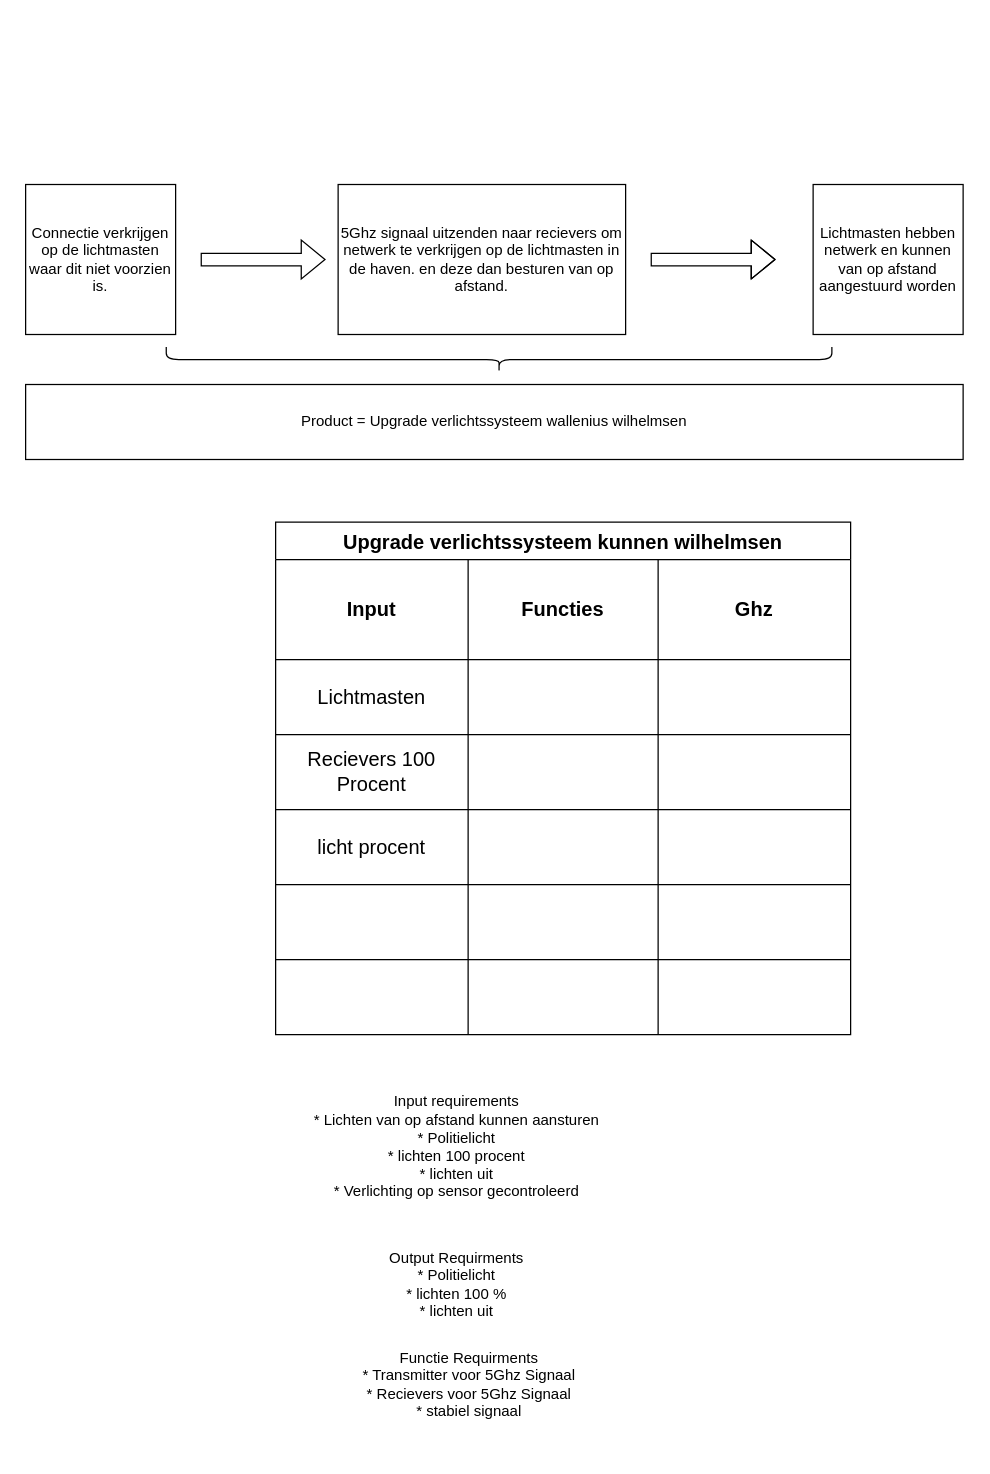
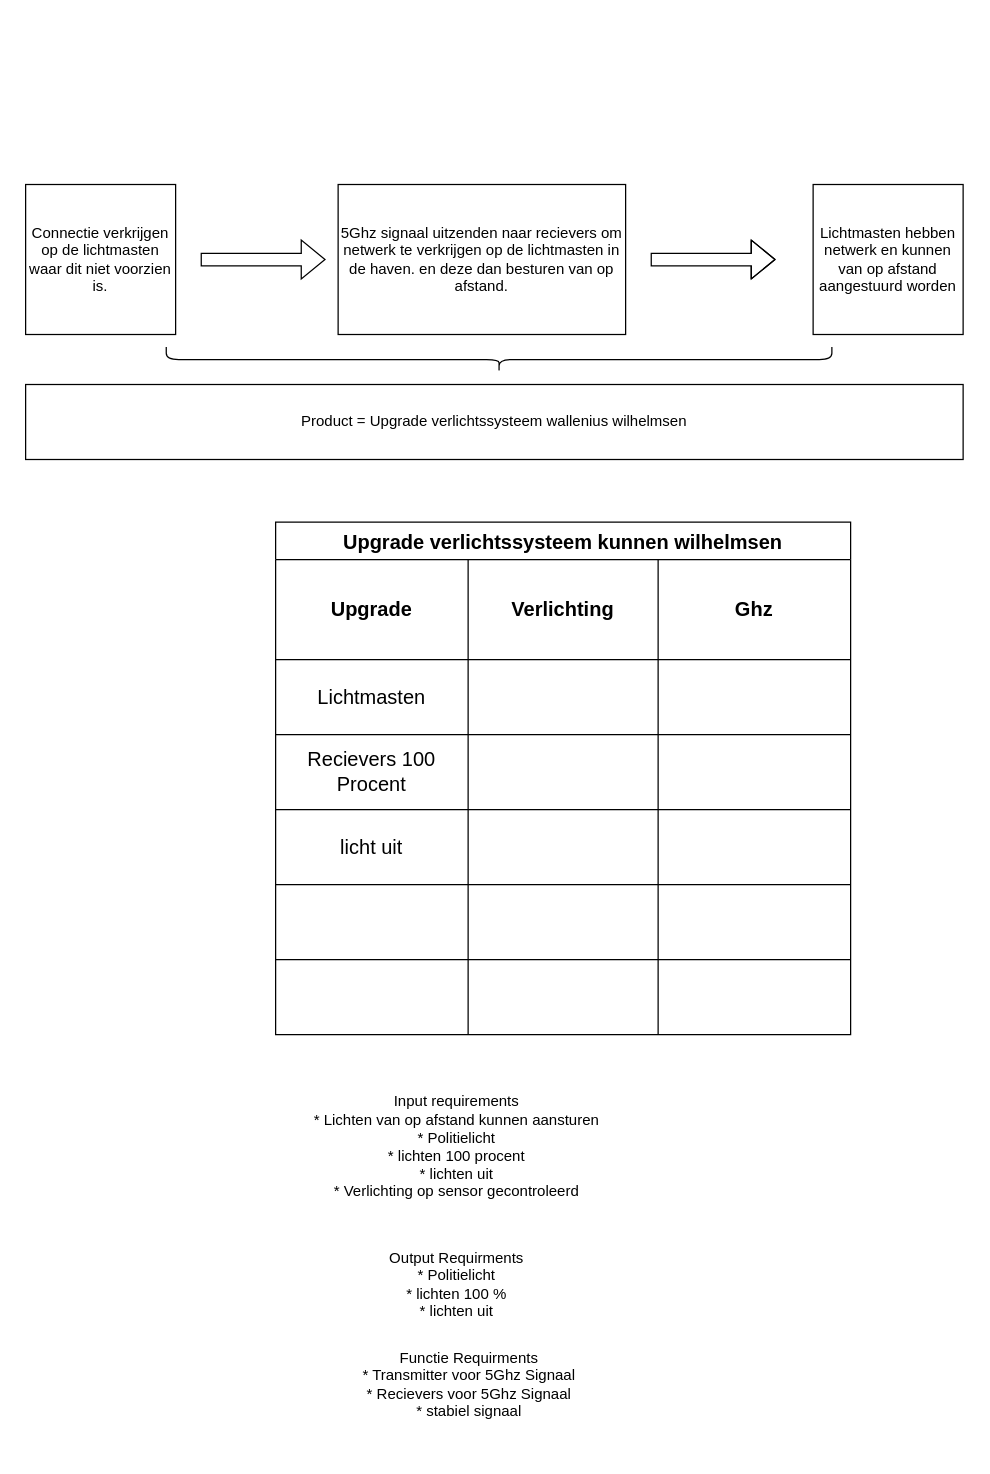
(372, 609) -> (372, 609)
(563, 609) -> (563, 609)
(372, 847) -> (372, 847)
